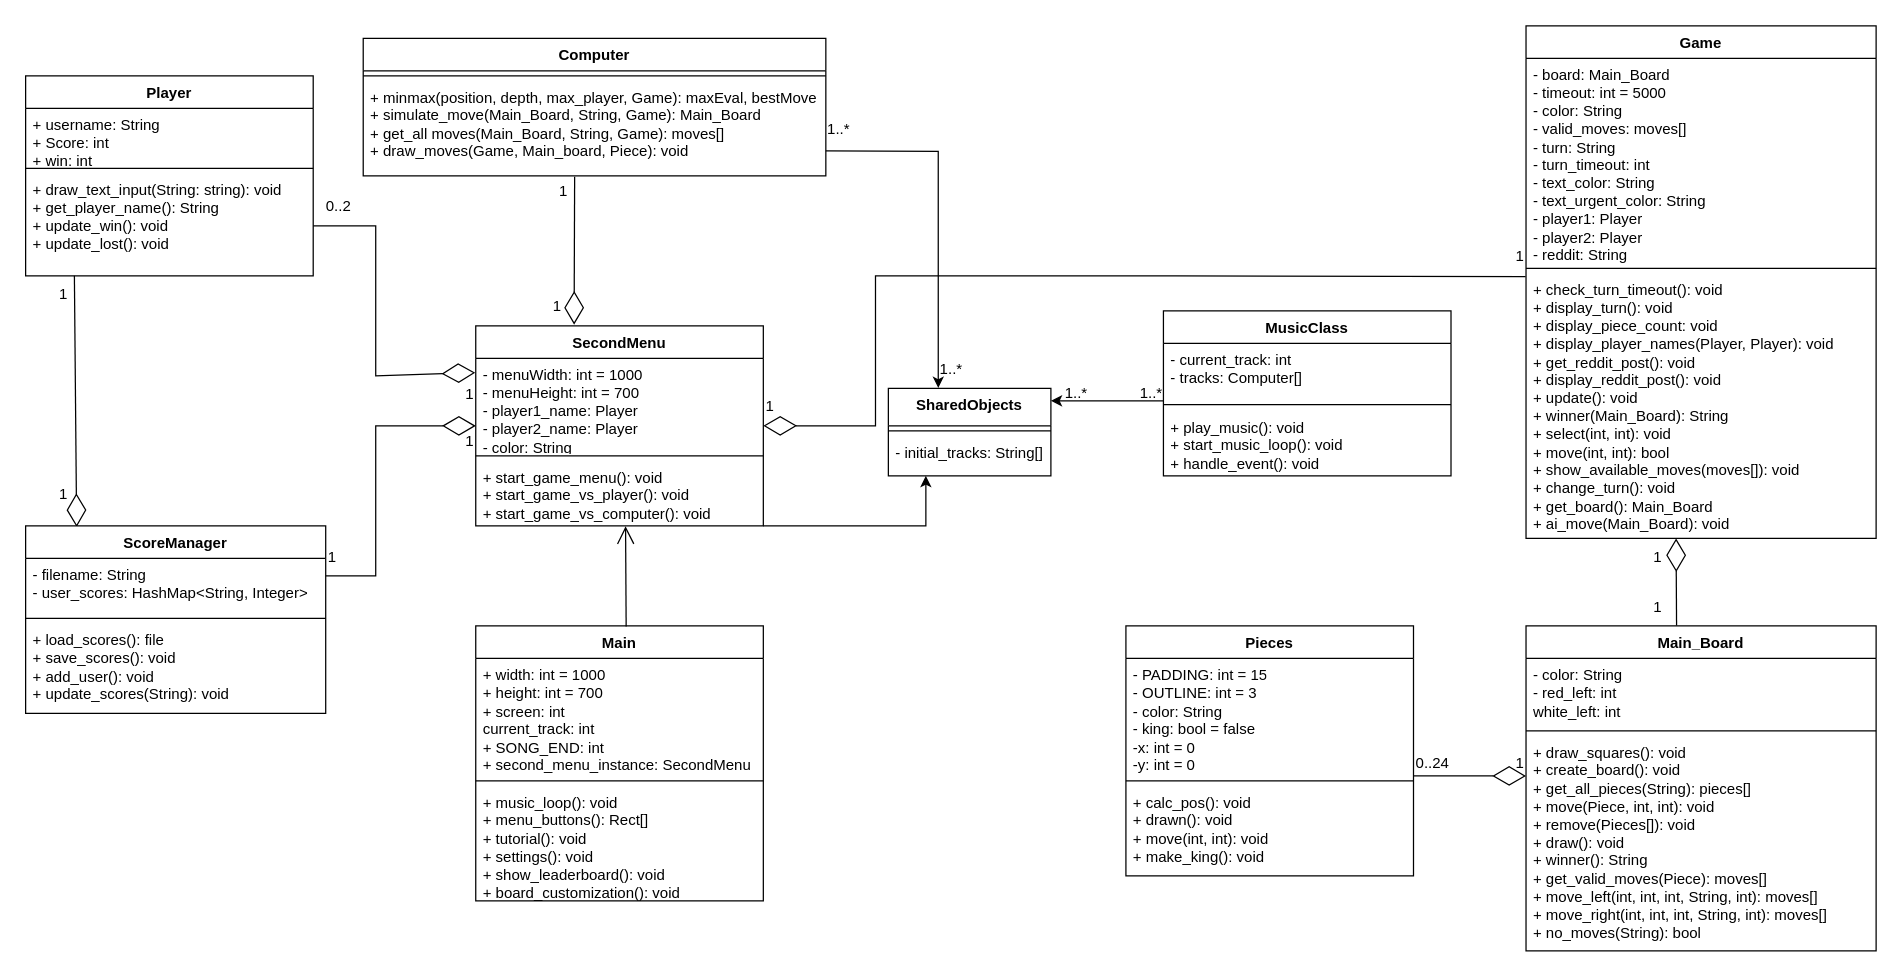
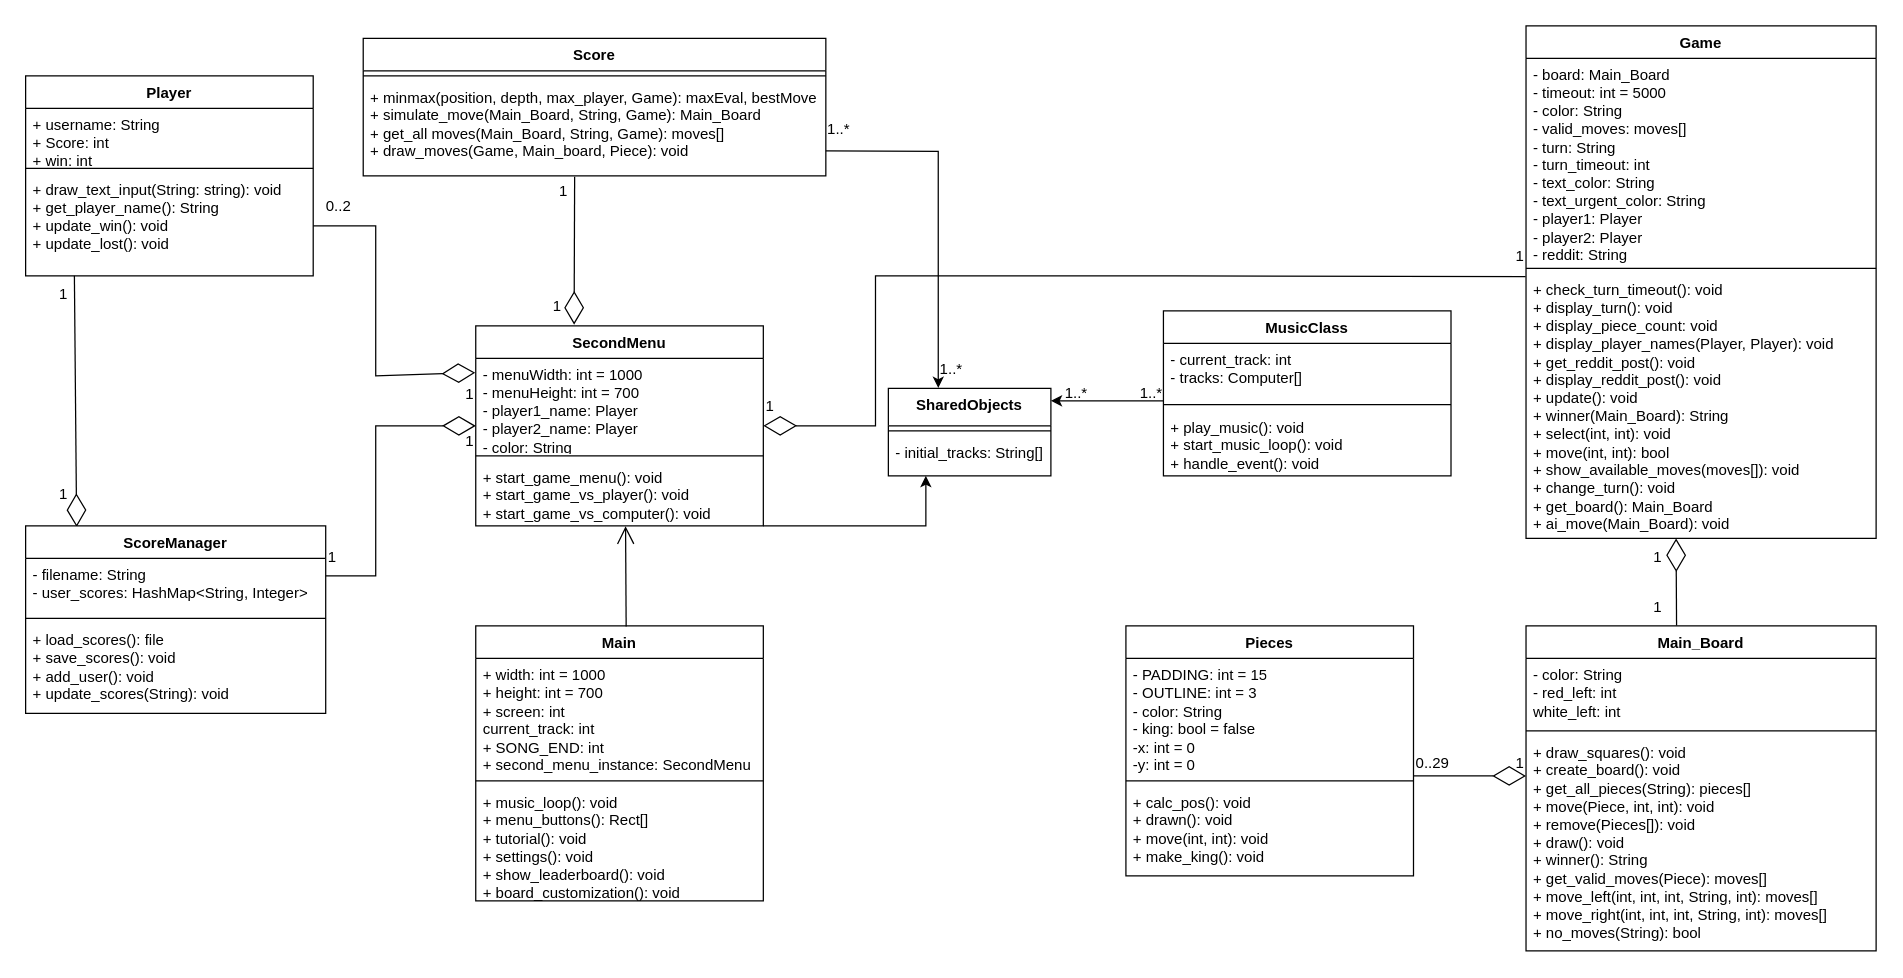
(594, 56) -> (594, 56)
(1433, 763) -> (1433, 763)
